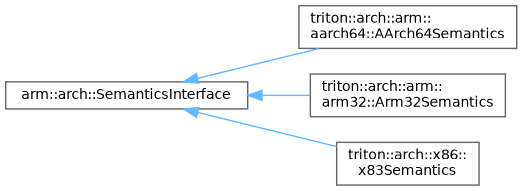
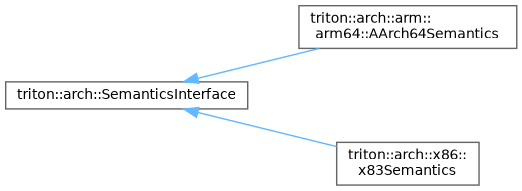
(408, 27) -> (408, 27)
(127, 95) -> (127, 95)
(408, 95) -> none
